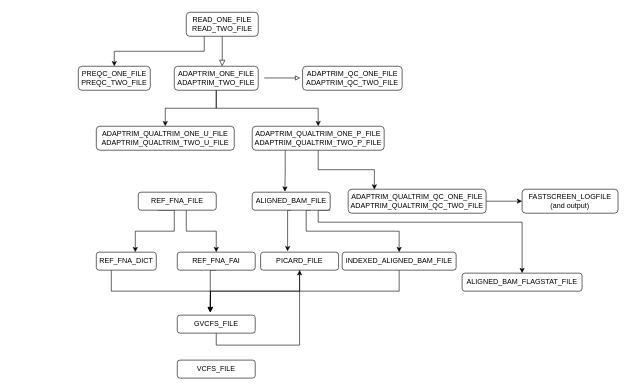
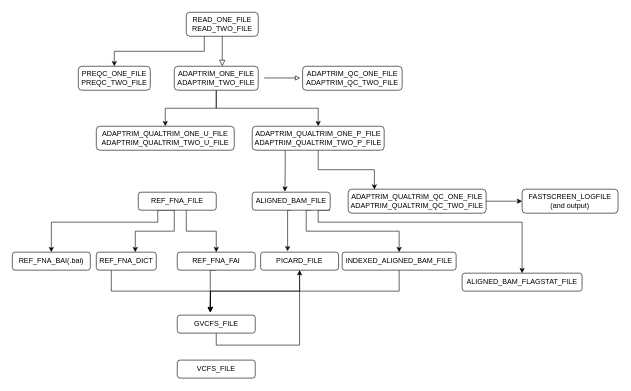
none -> (158, 222)
none -> (51, 261)
